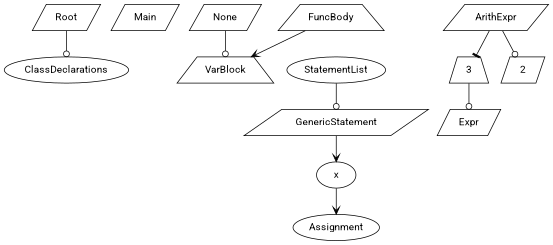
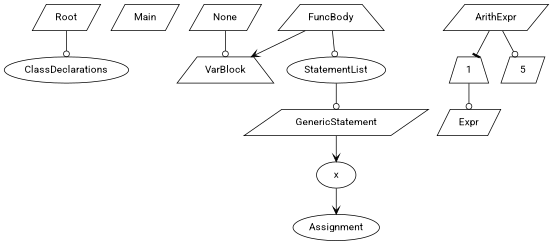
none -> (333, 41)
(469, 70) -> (469, 70)
(523, 70) -> (523, 70)
